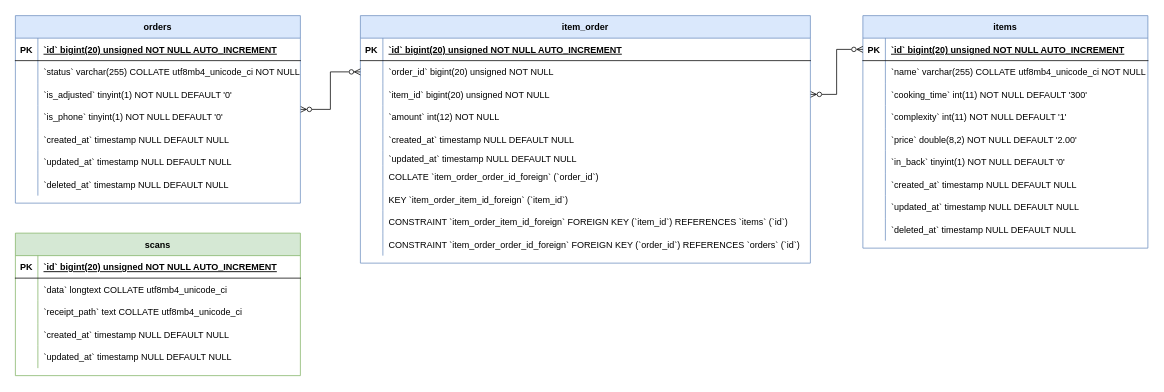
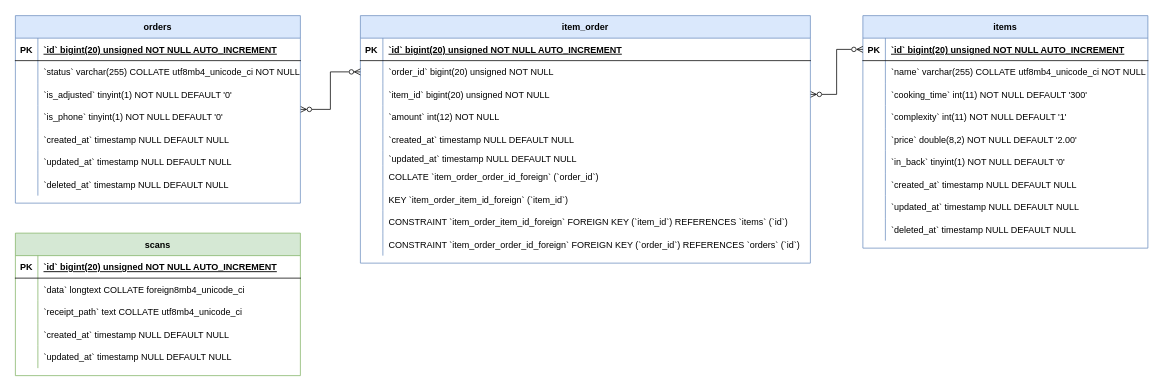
(142, 290) -> (151, 290)
